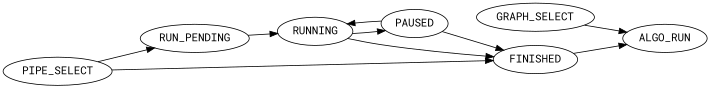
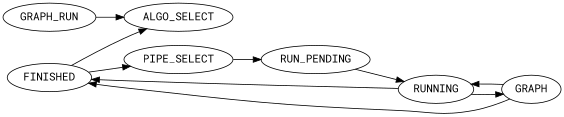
(535, 17) -> (49, 17)
(415, 24) -> (531, 89)
(665, 38) -> (178, 17)
(299, 65) -> (106, 70)
